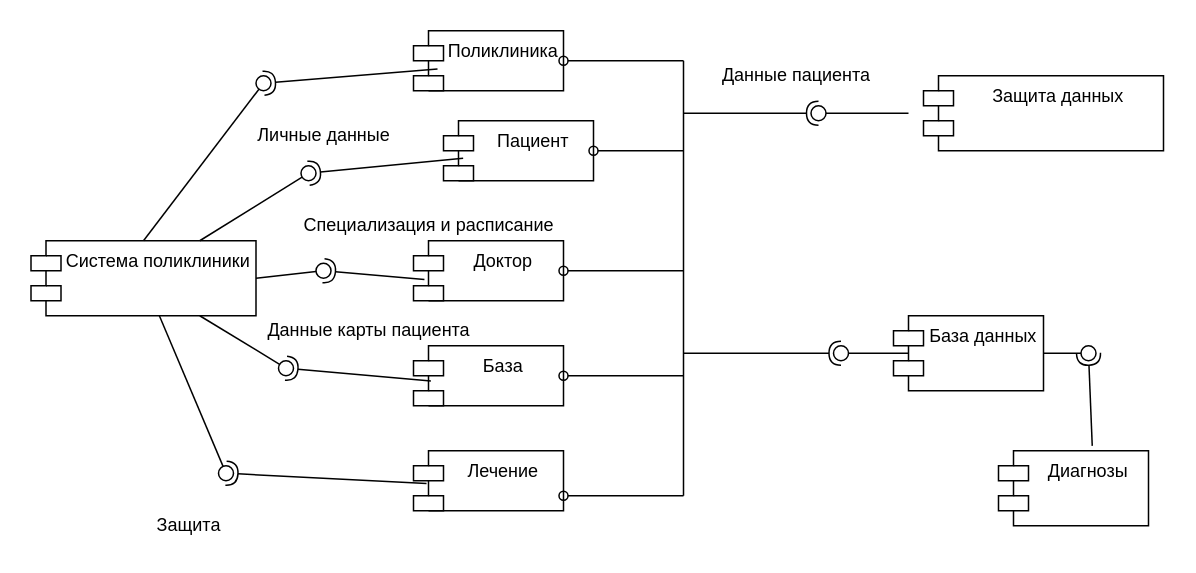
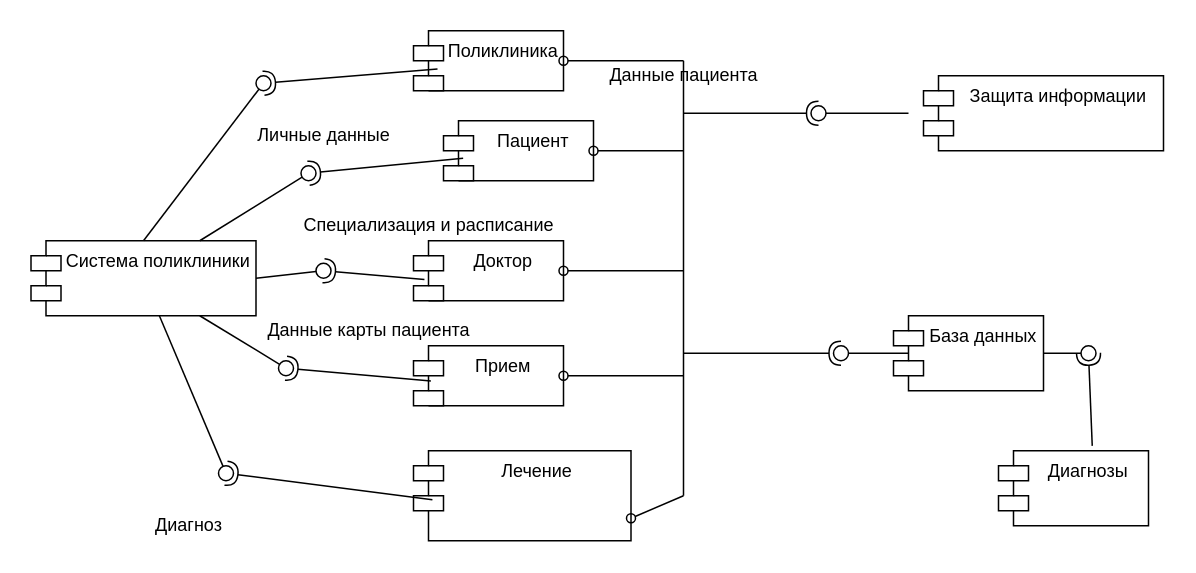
(796, 76) -> (683, 76)
(1058, 96) -> (1058, 96)
(503, 366) -> (503, 366)
(488, 481) -> (522, 496)
(189, 526) -> (189, 526)
